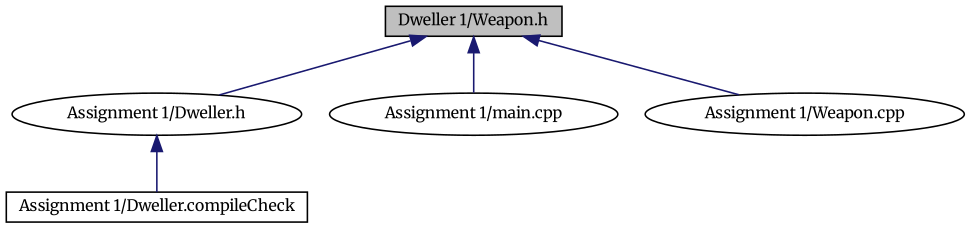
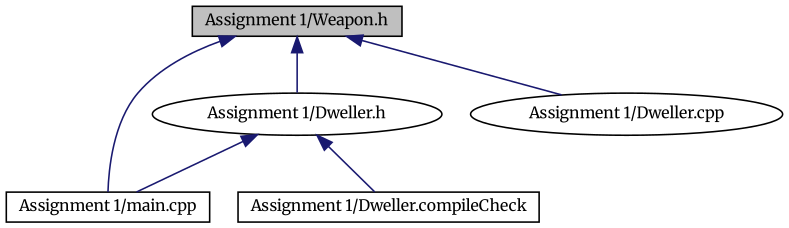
(474, 21) -> (297, 21)
(474, 114) -> (108, 207)
(805, 114) -> (627, 114)
none -> (190, 167)
